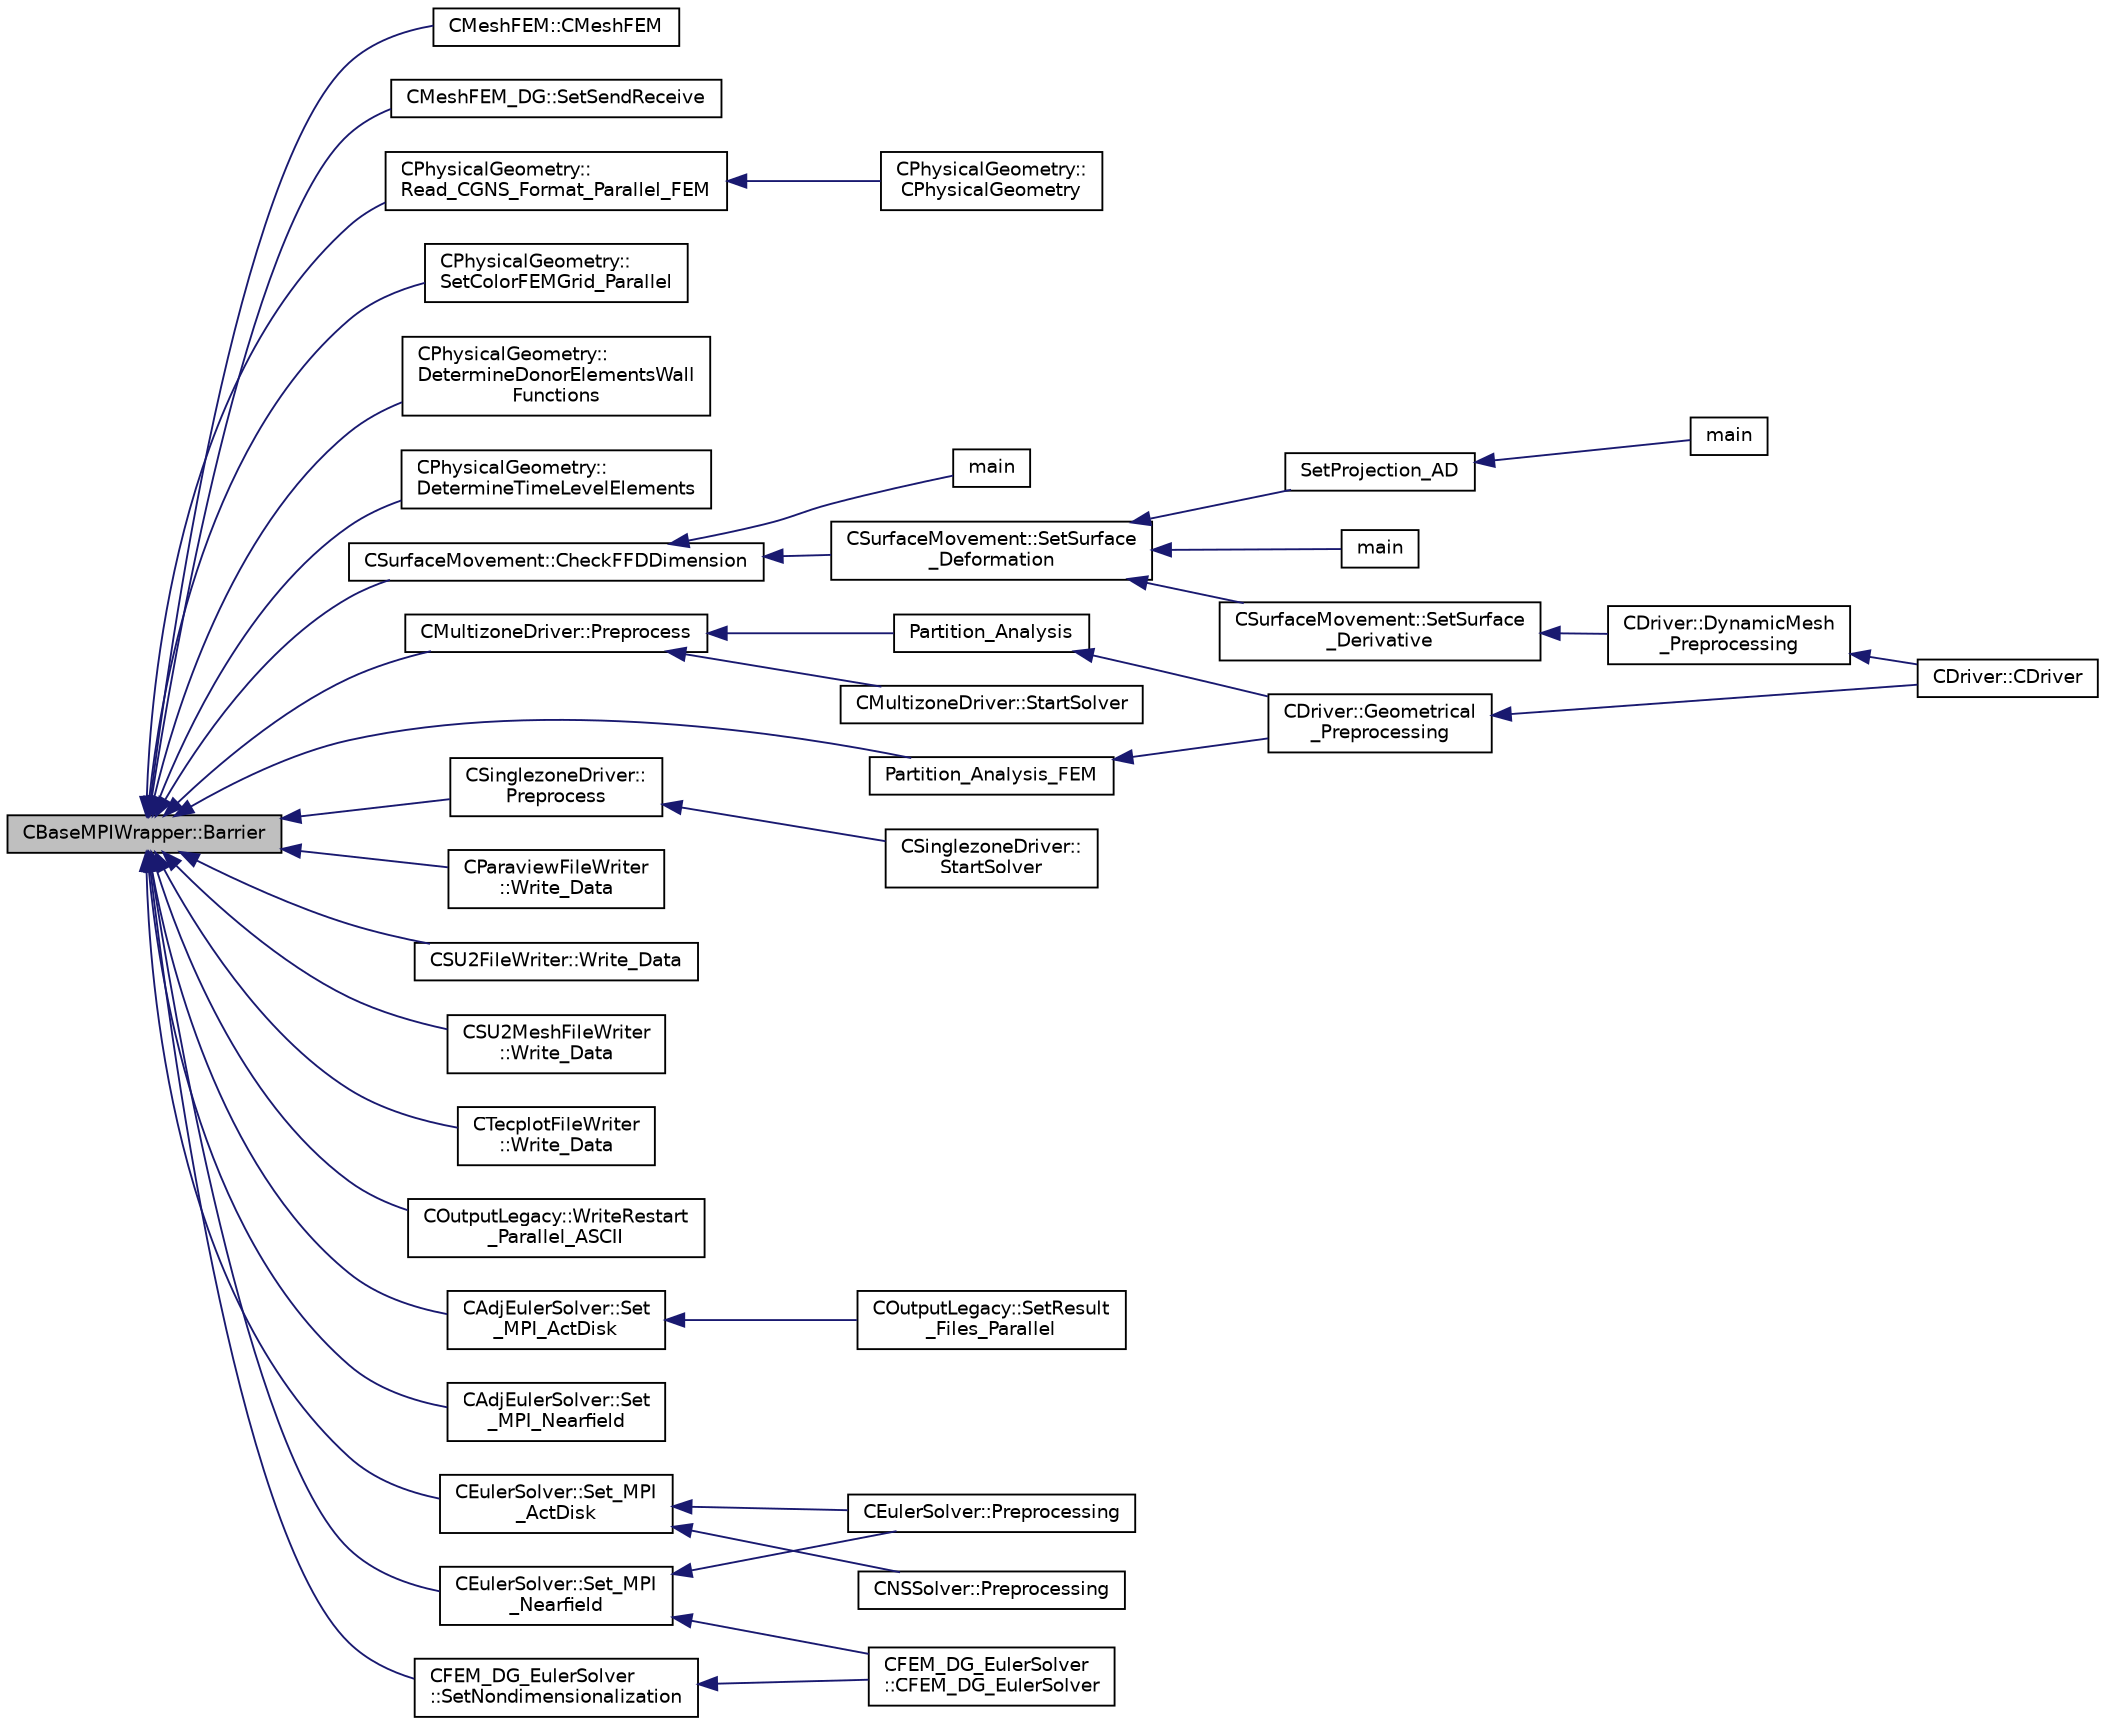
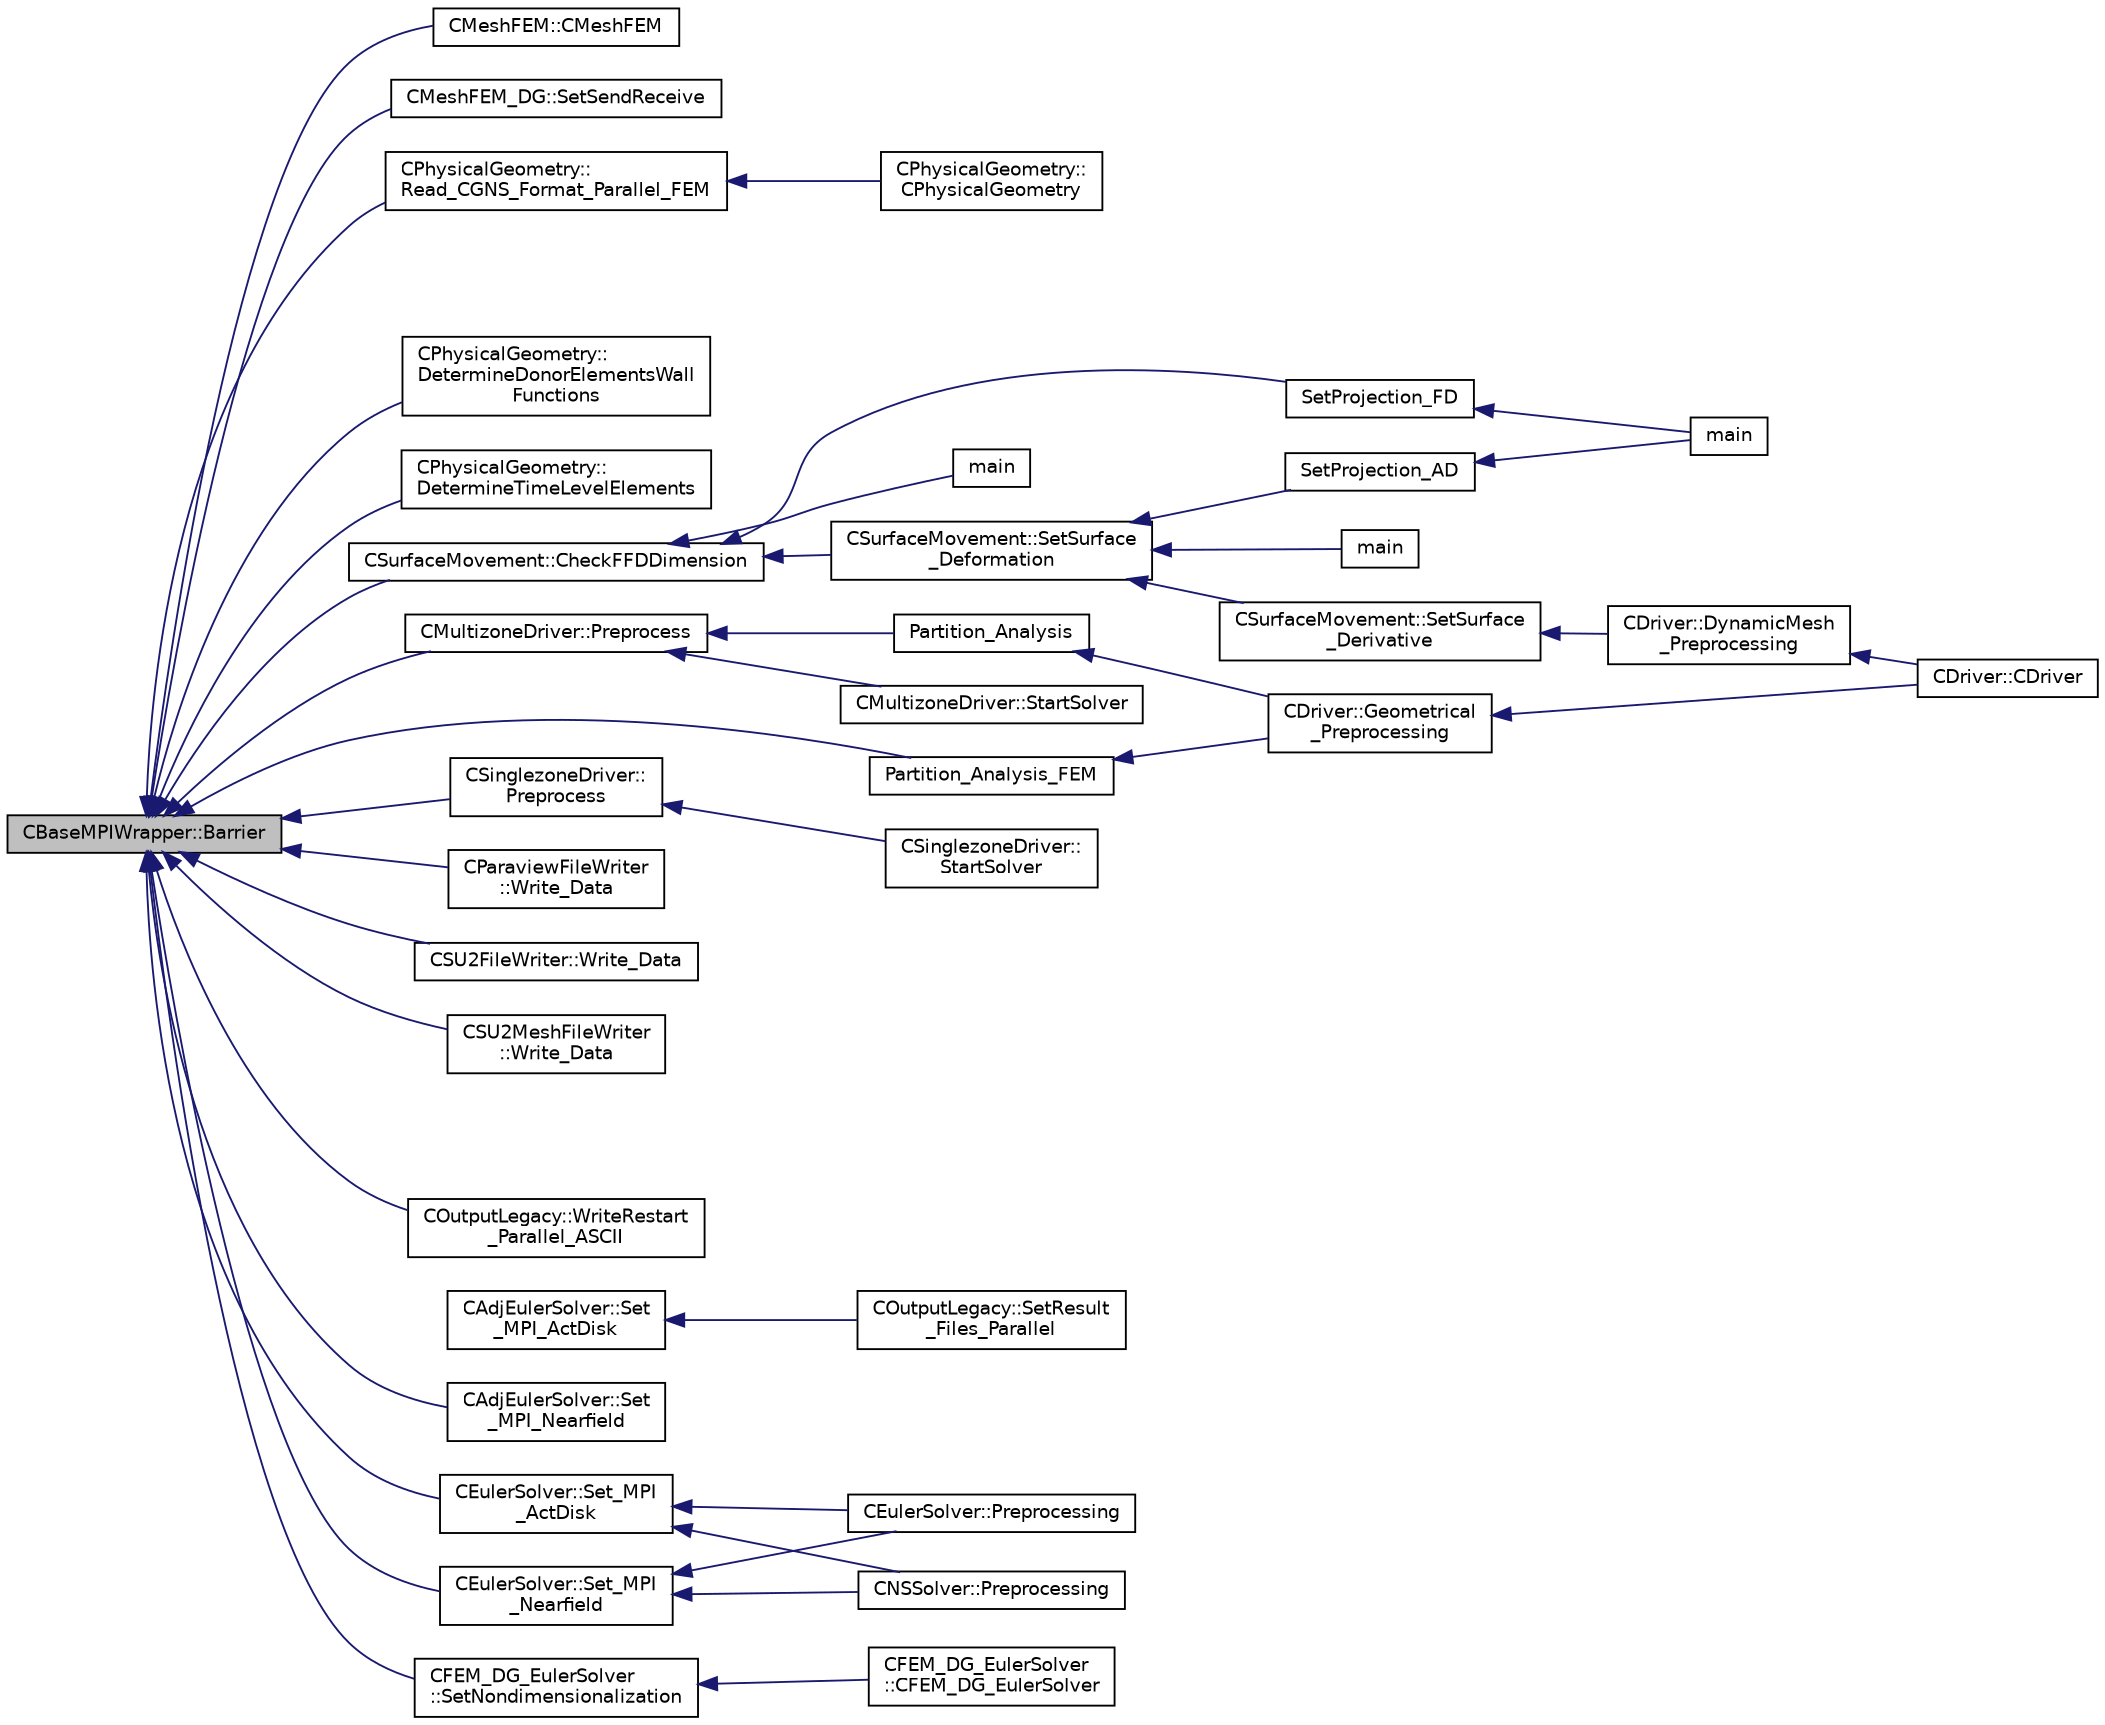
(556, 273) -> none
none -> (1380, 399)
(556, 1136) -> none
(242, 1137) -> none
(780, 1637) -> (775, 1593)
